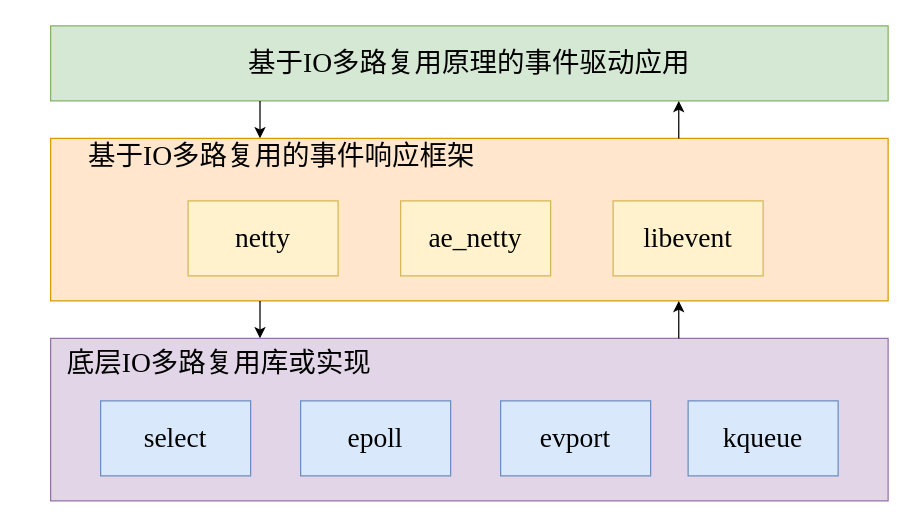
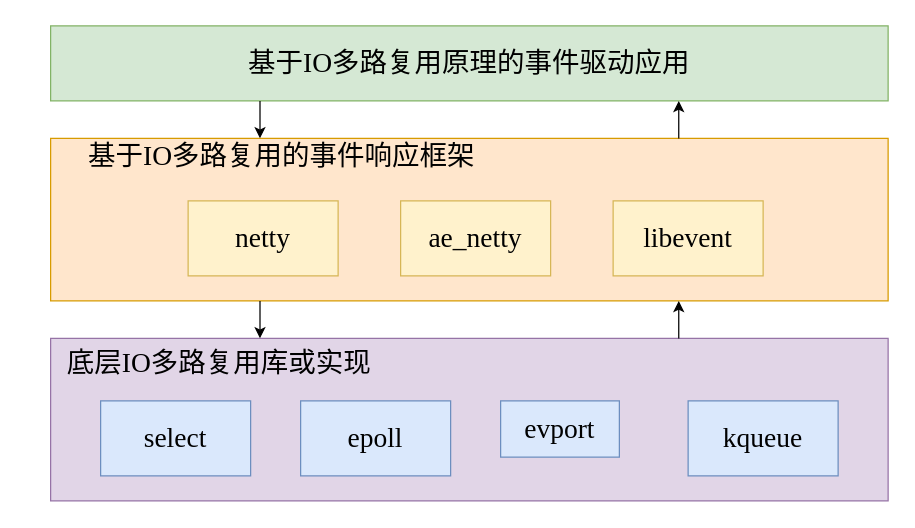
(576, 438) -> (560, 429)
